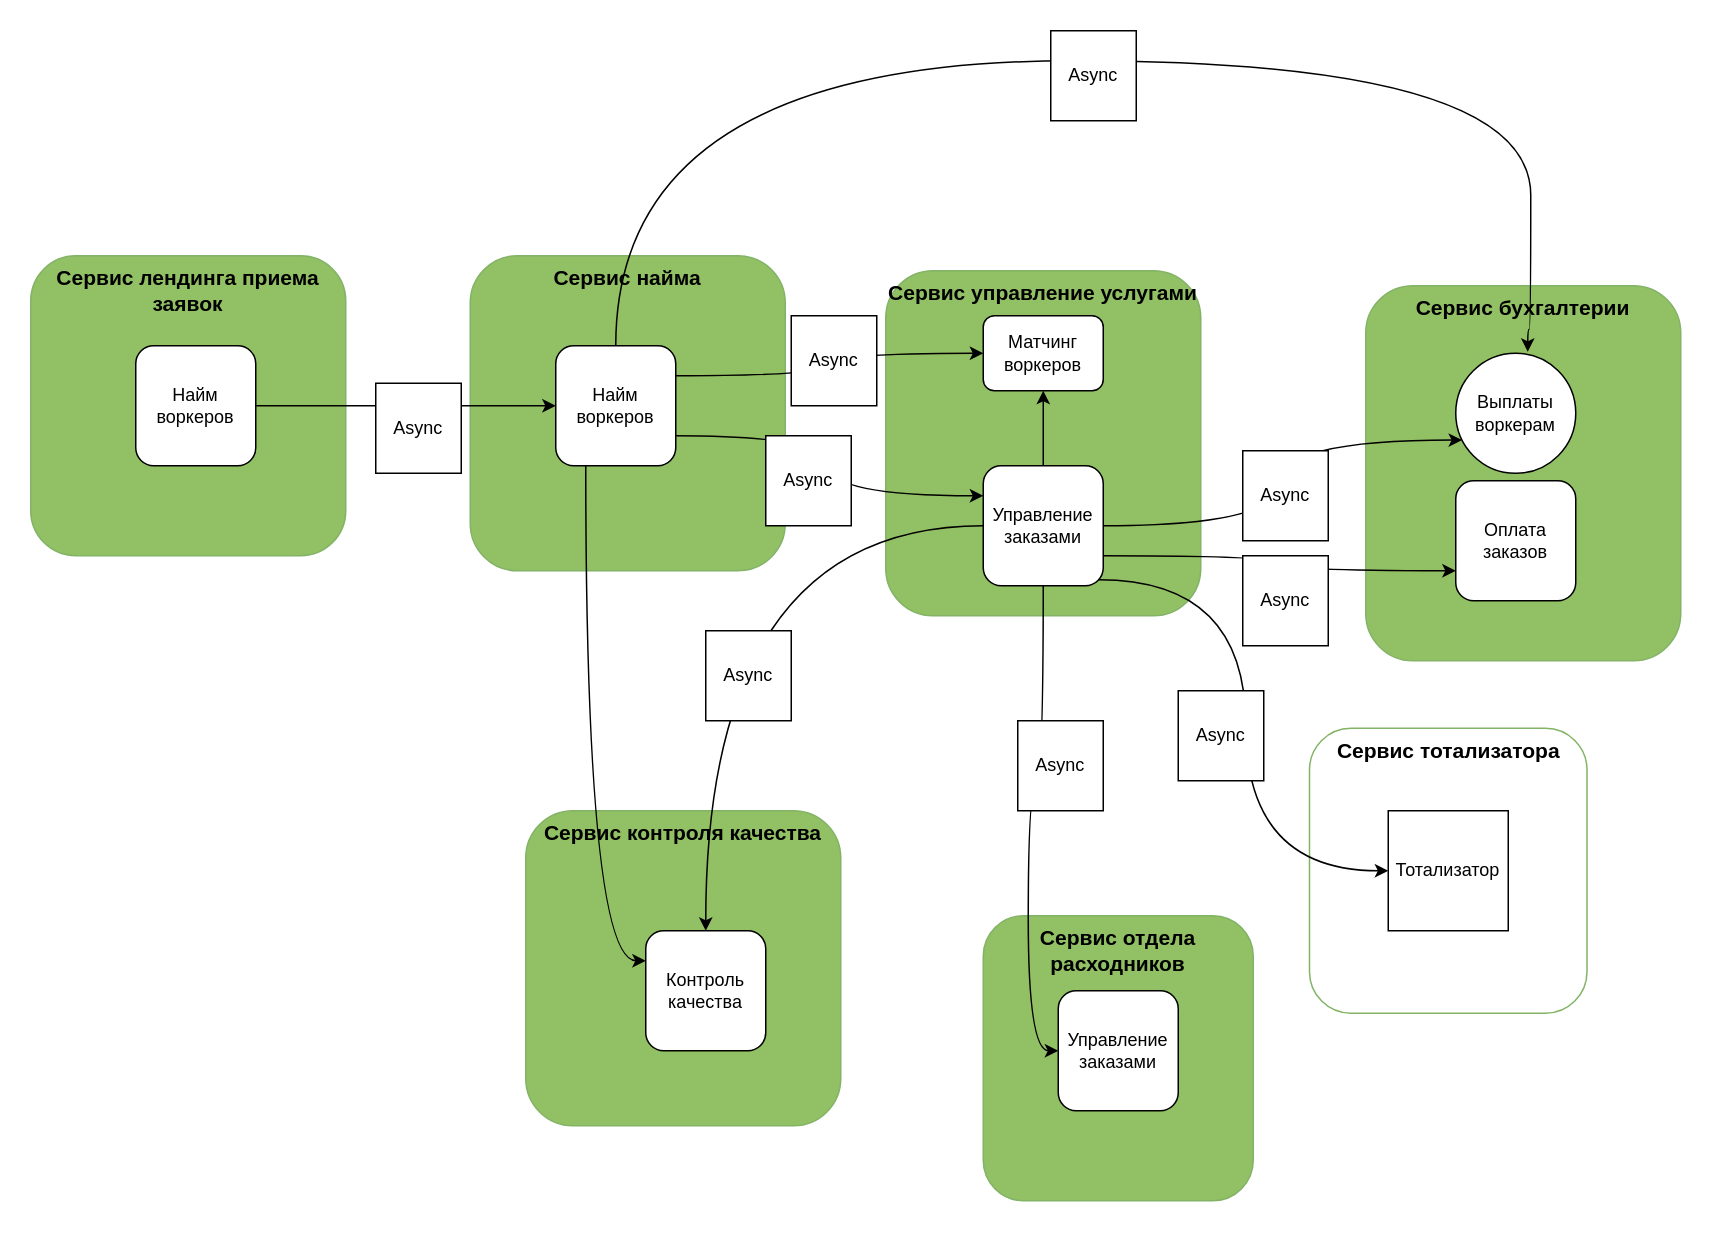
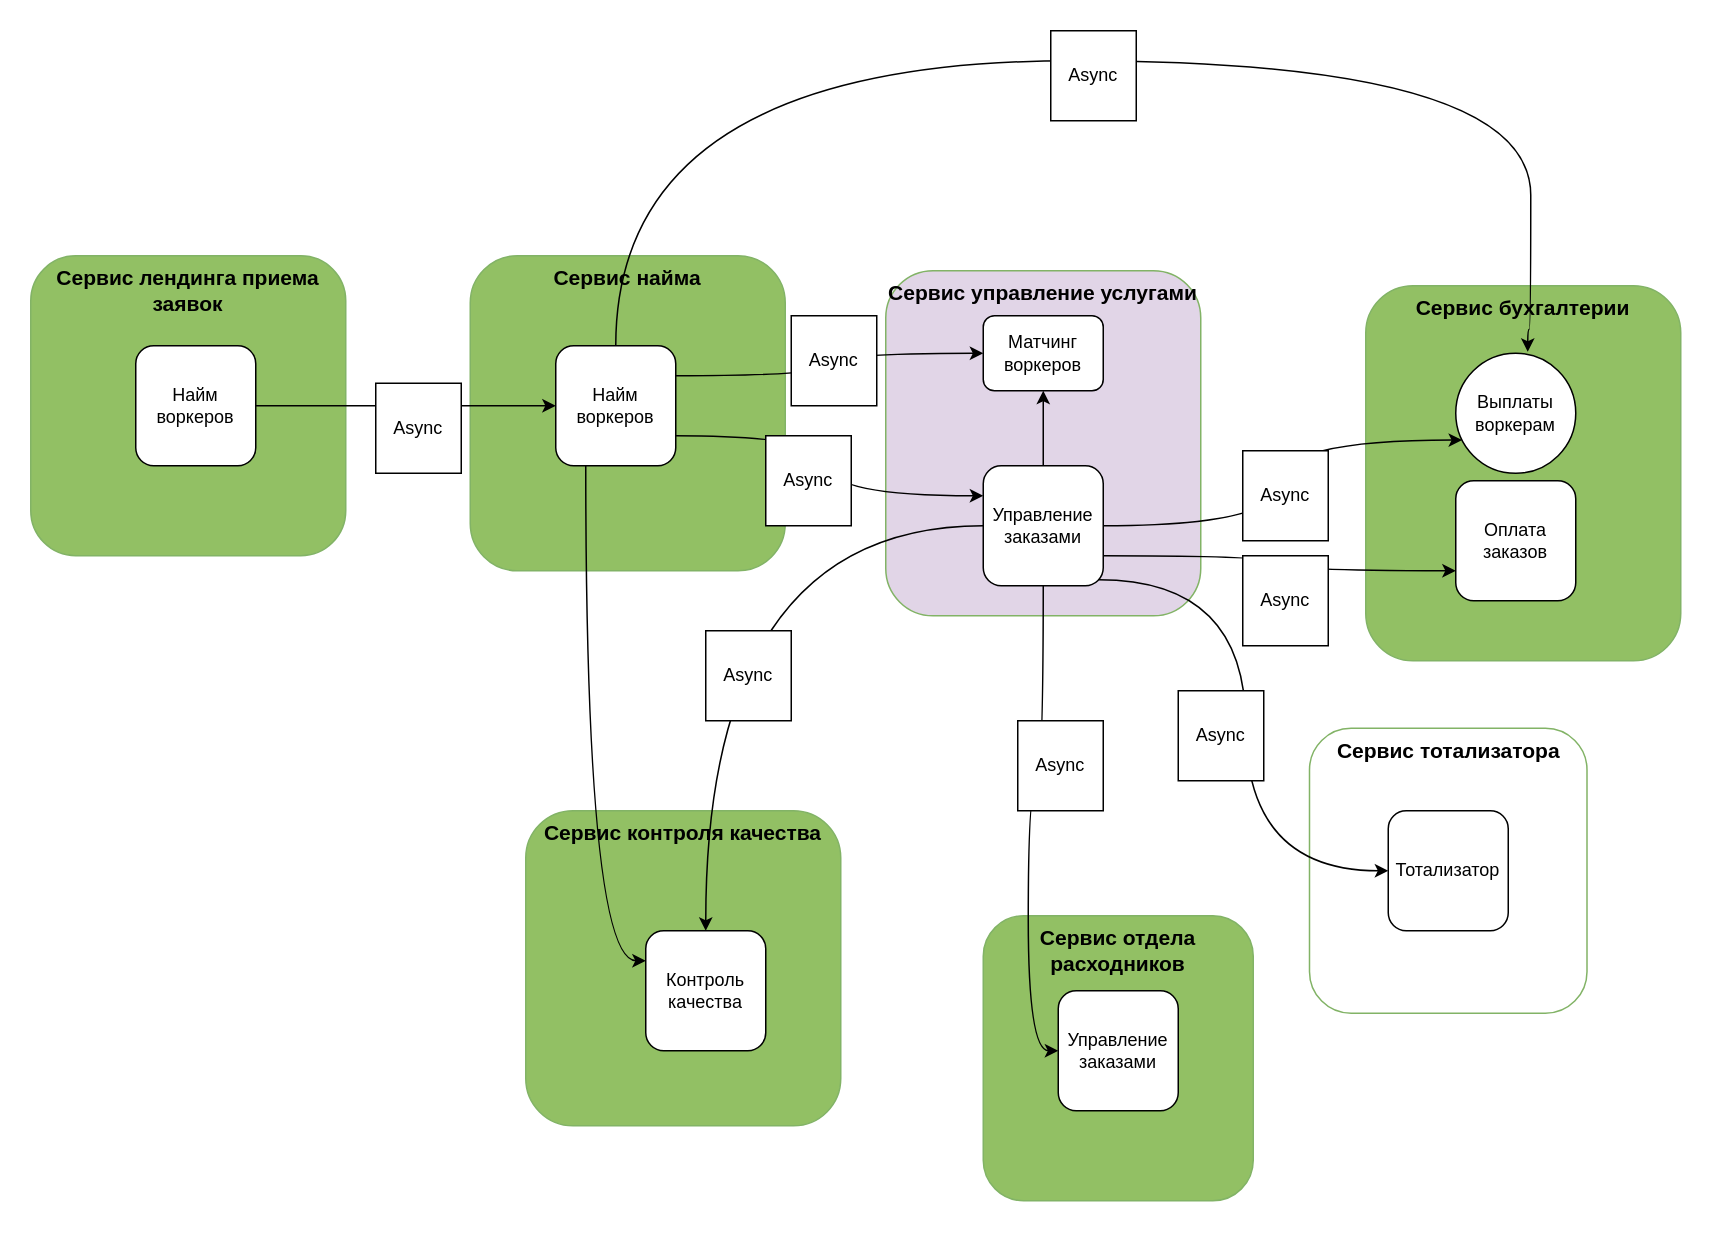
(1043, 443) -> (1043, 443)
(1448, 871) -> (1448, 871)
